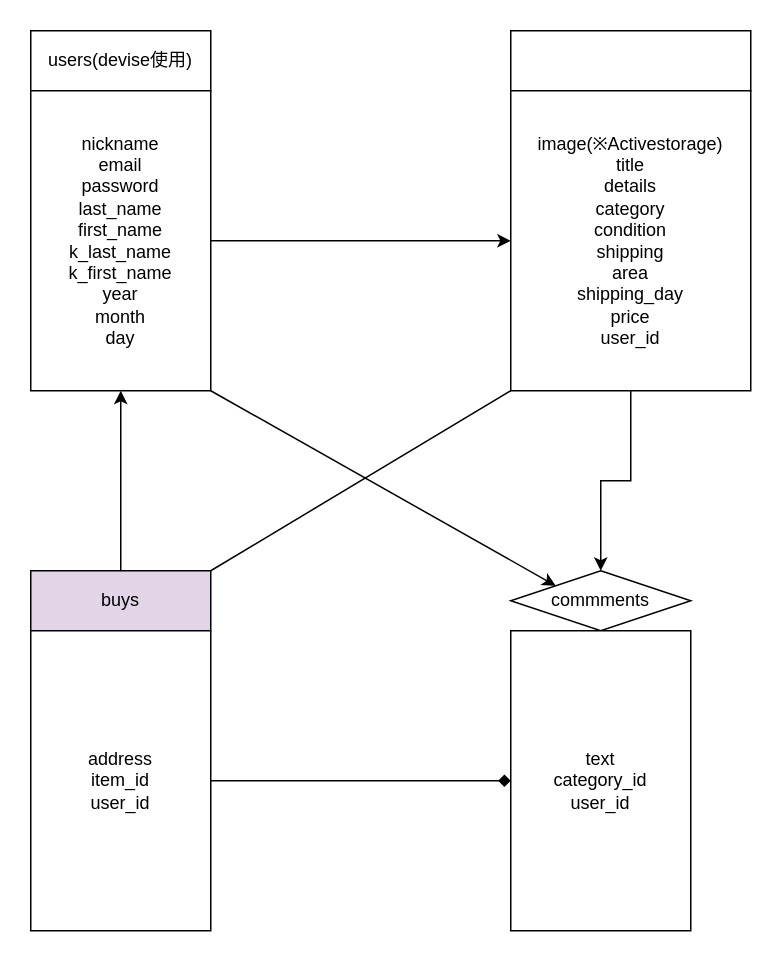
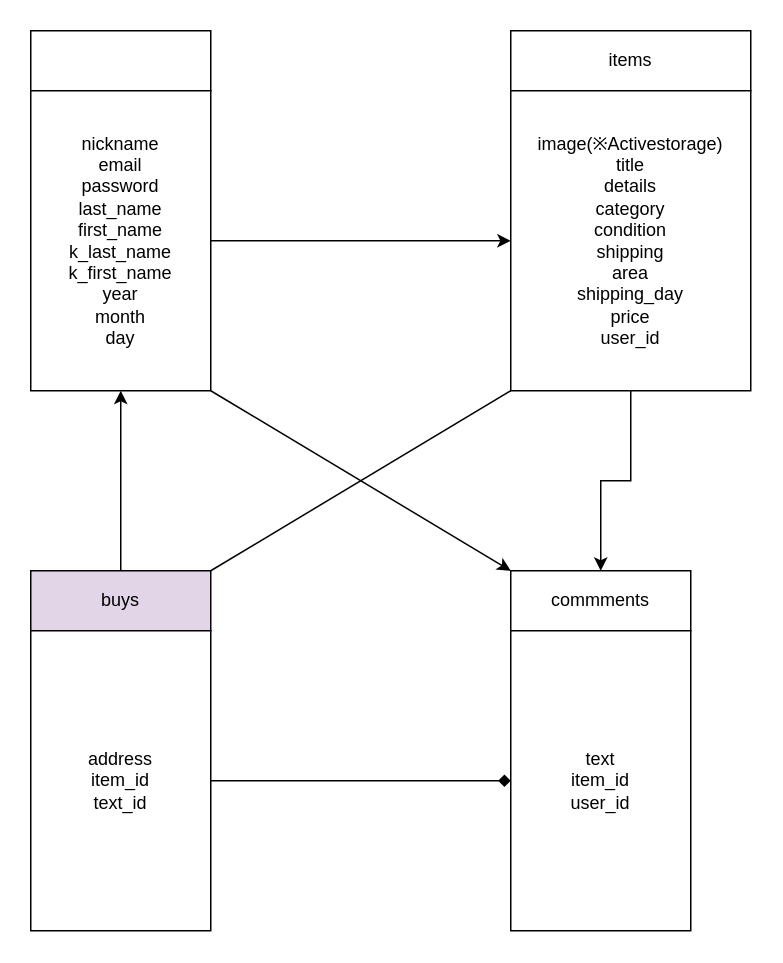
(121, 61) -> none
none -> (631, 61)
(601, 601) -> (601, 601)
(121, 781) -> (121, 781)
(601, 781) -> (601, 781)
